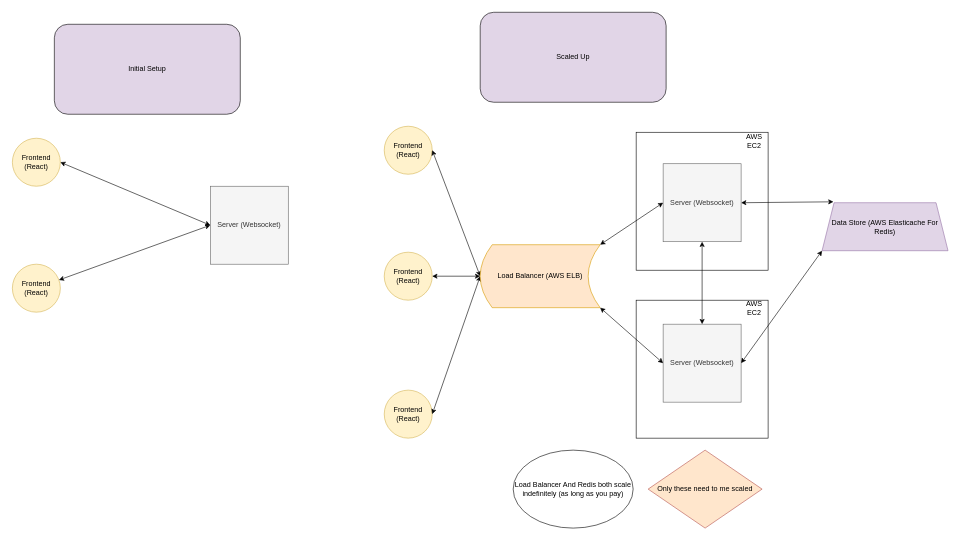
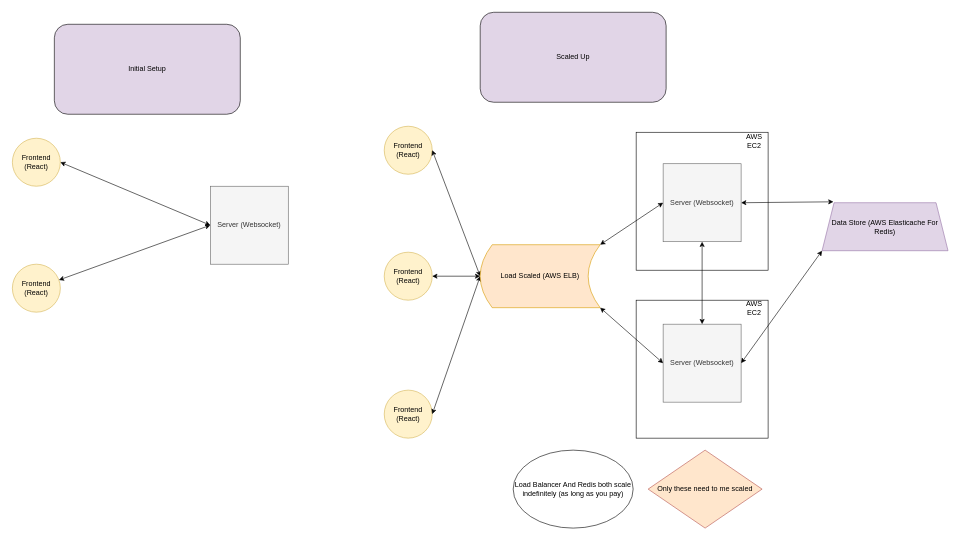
(540, 276) -> (540, 276)
